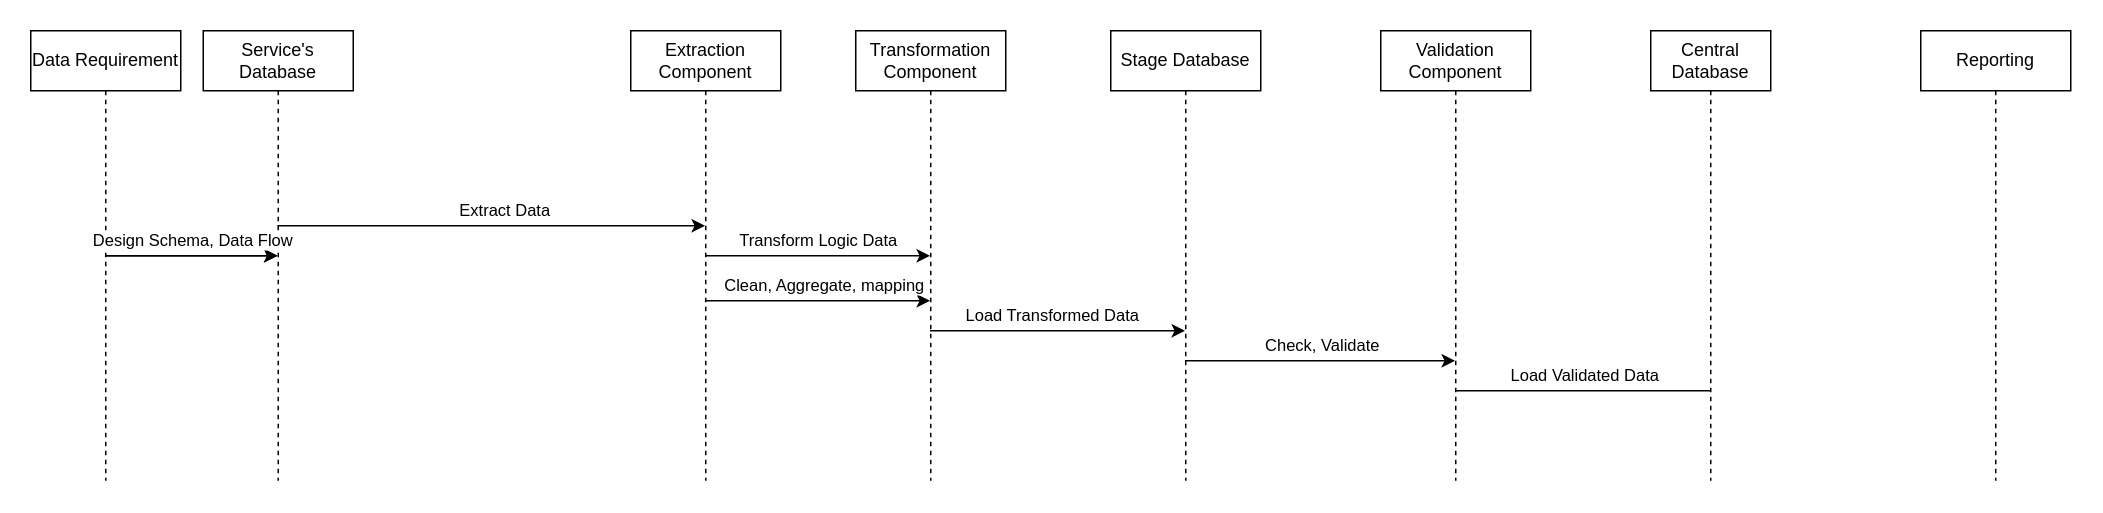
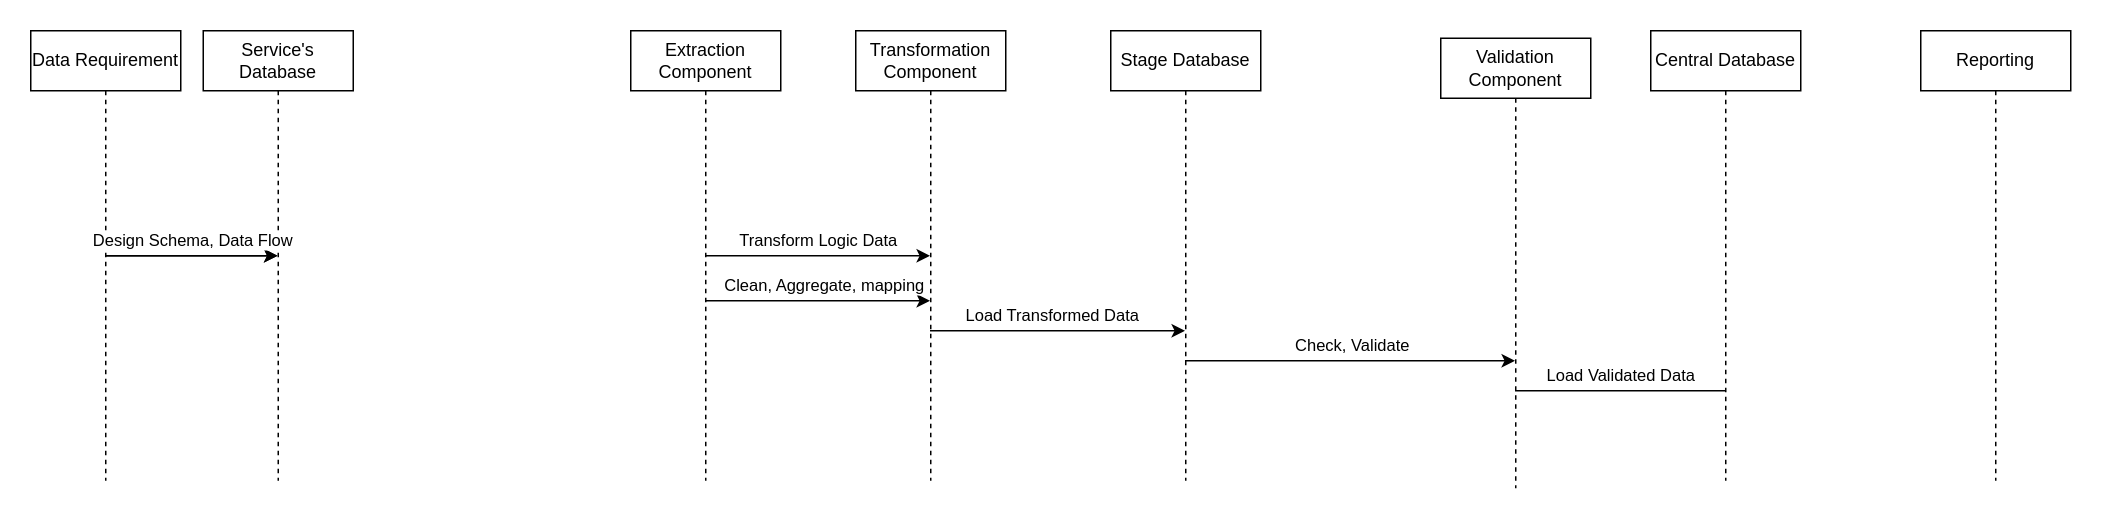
(488, 226) -> none
(1456, 256) -> (1516, 263)
(1711, 256) -> (1726, 256)
